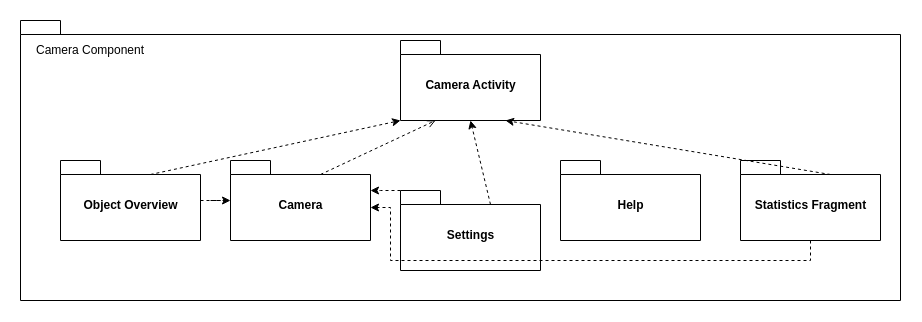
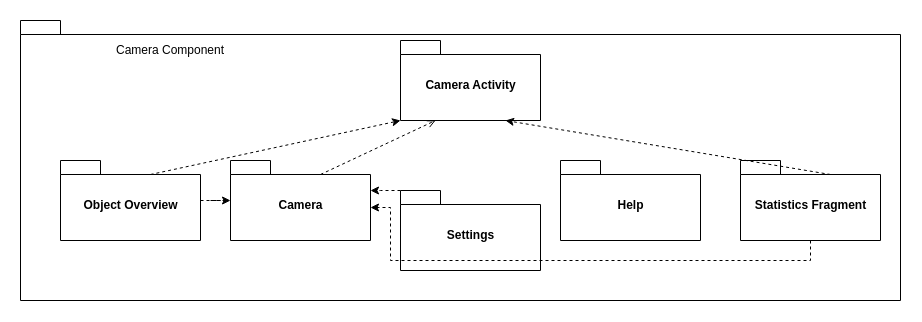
(91, 51) -> (171, 51)
(481, 166) -> none
